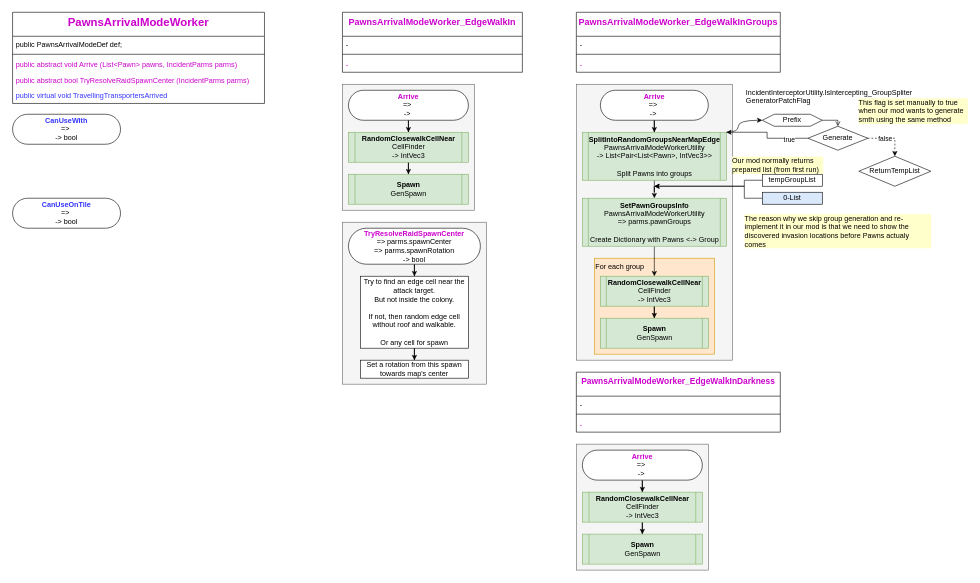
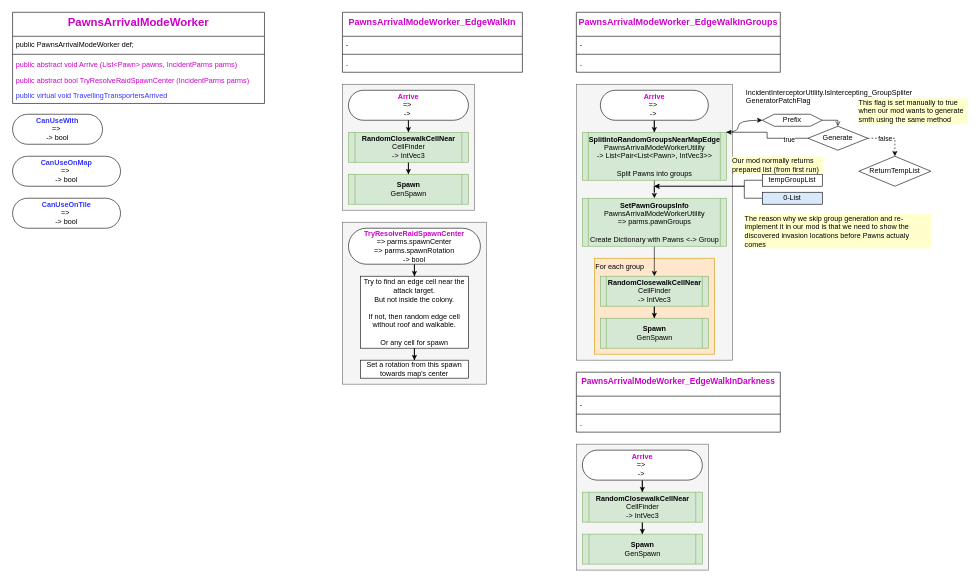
(72, 45) -> (78, 45)
(66, 129) -> (57, 129)
none -> (66, 171)
